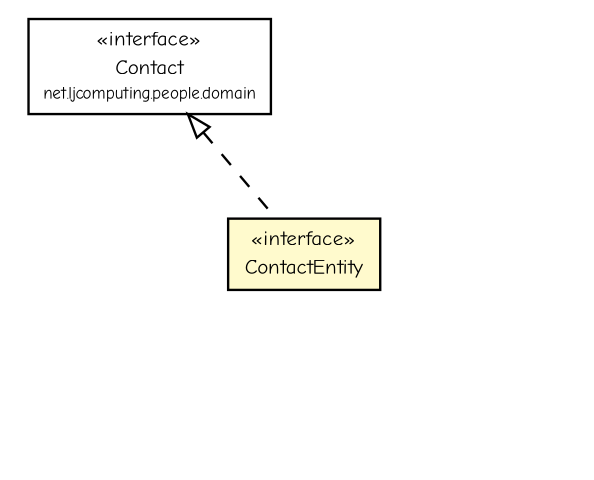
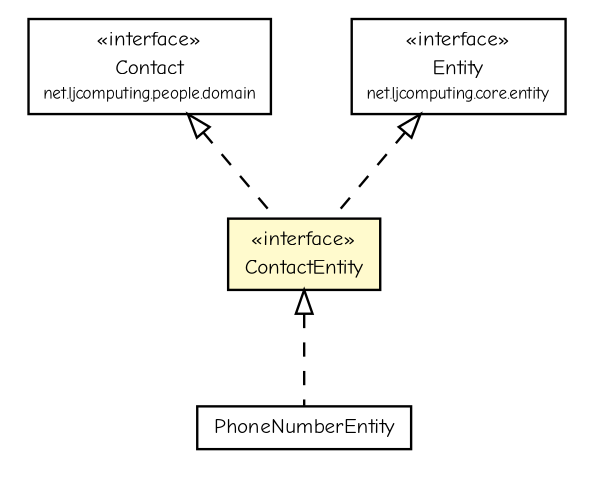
none -> (459, 67)
none -> (304, 428)
